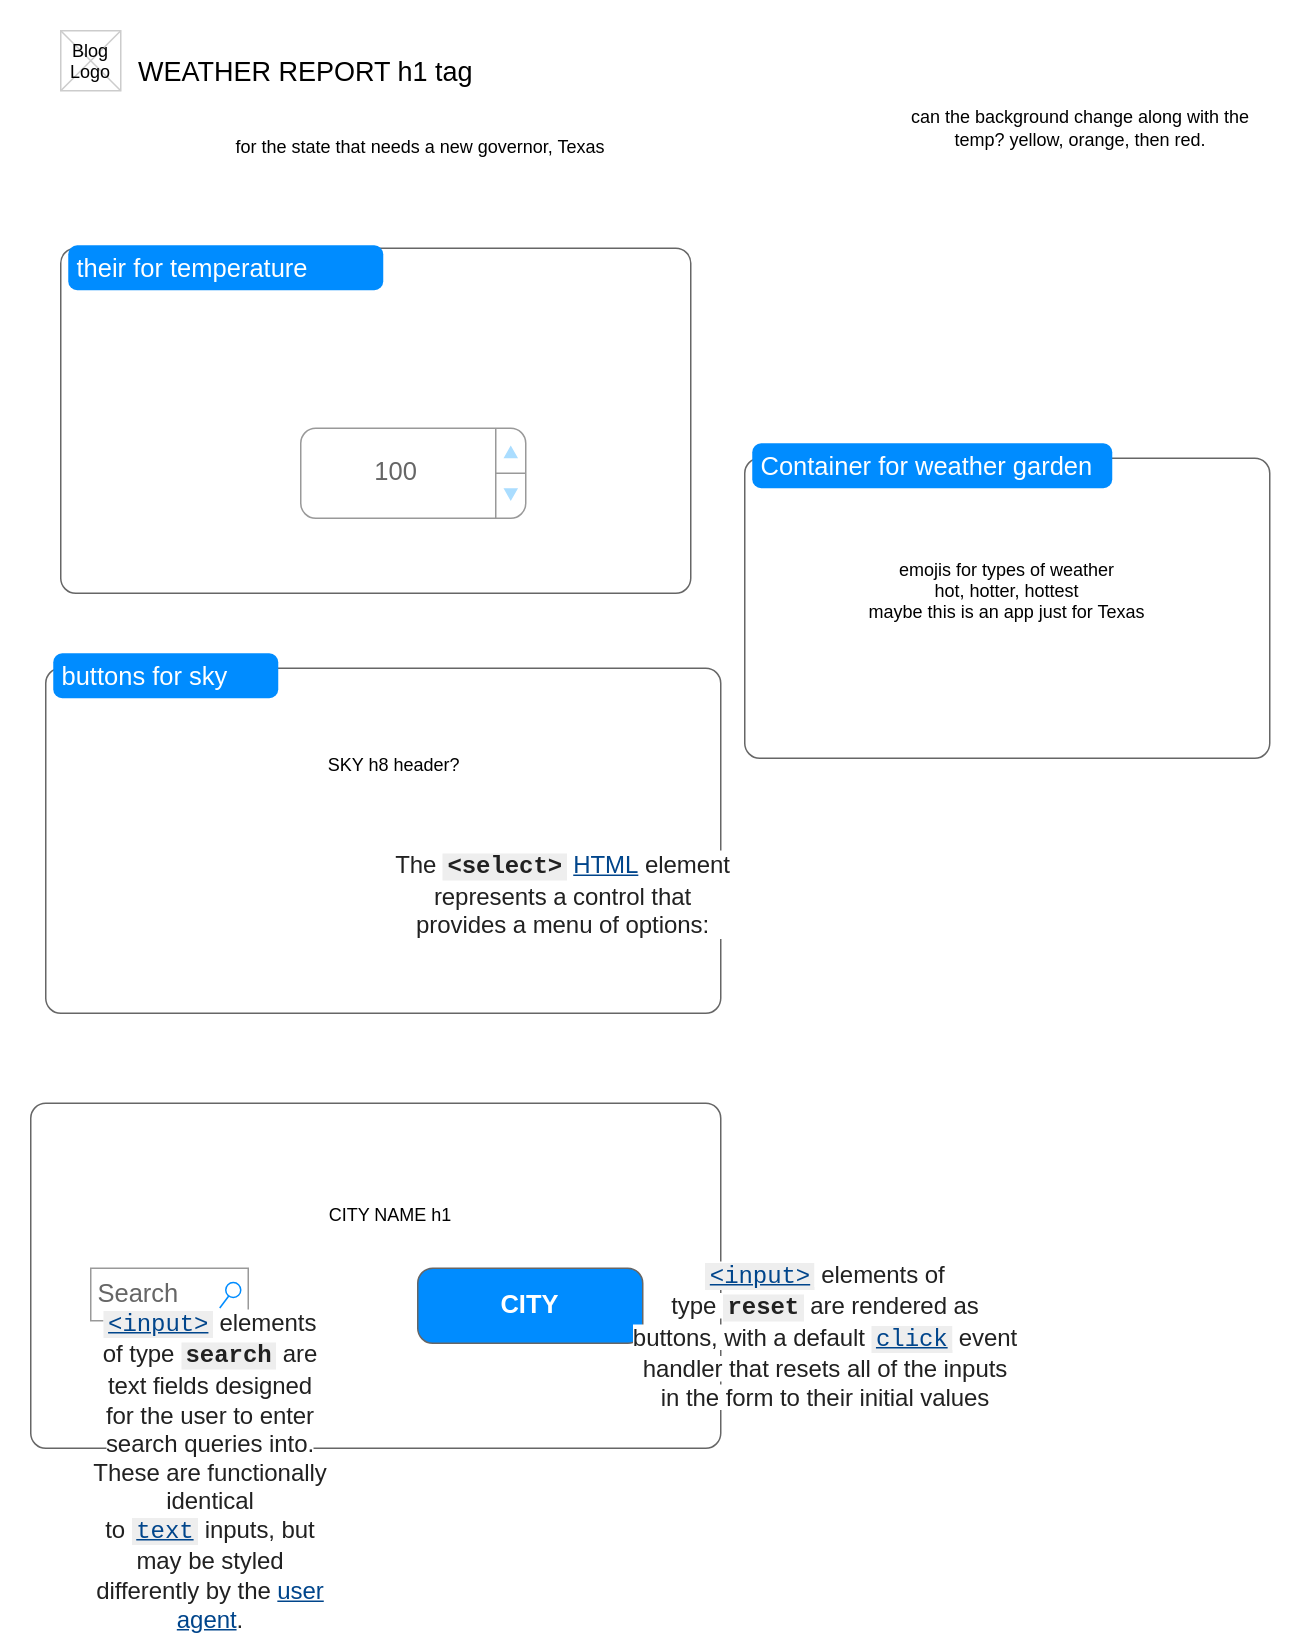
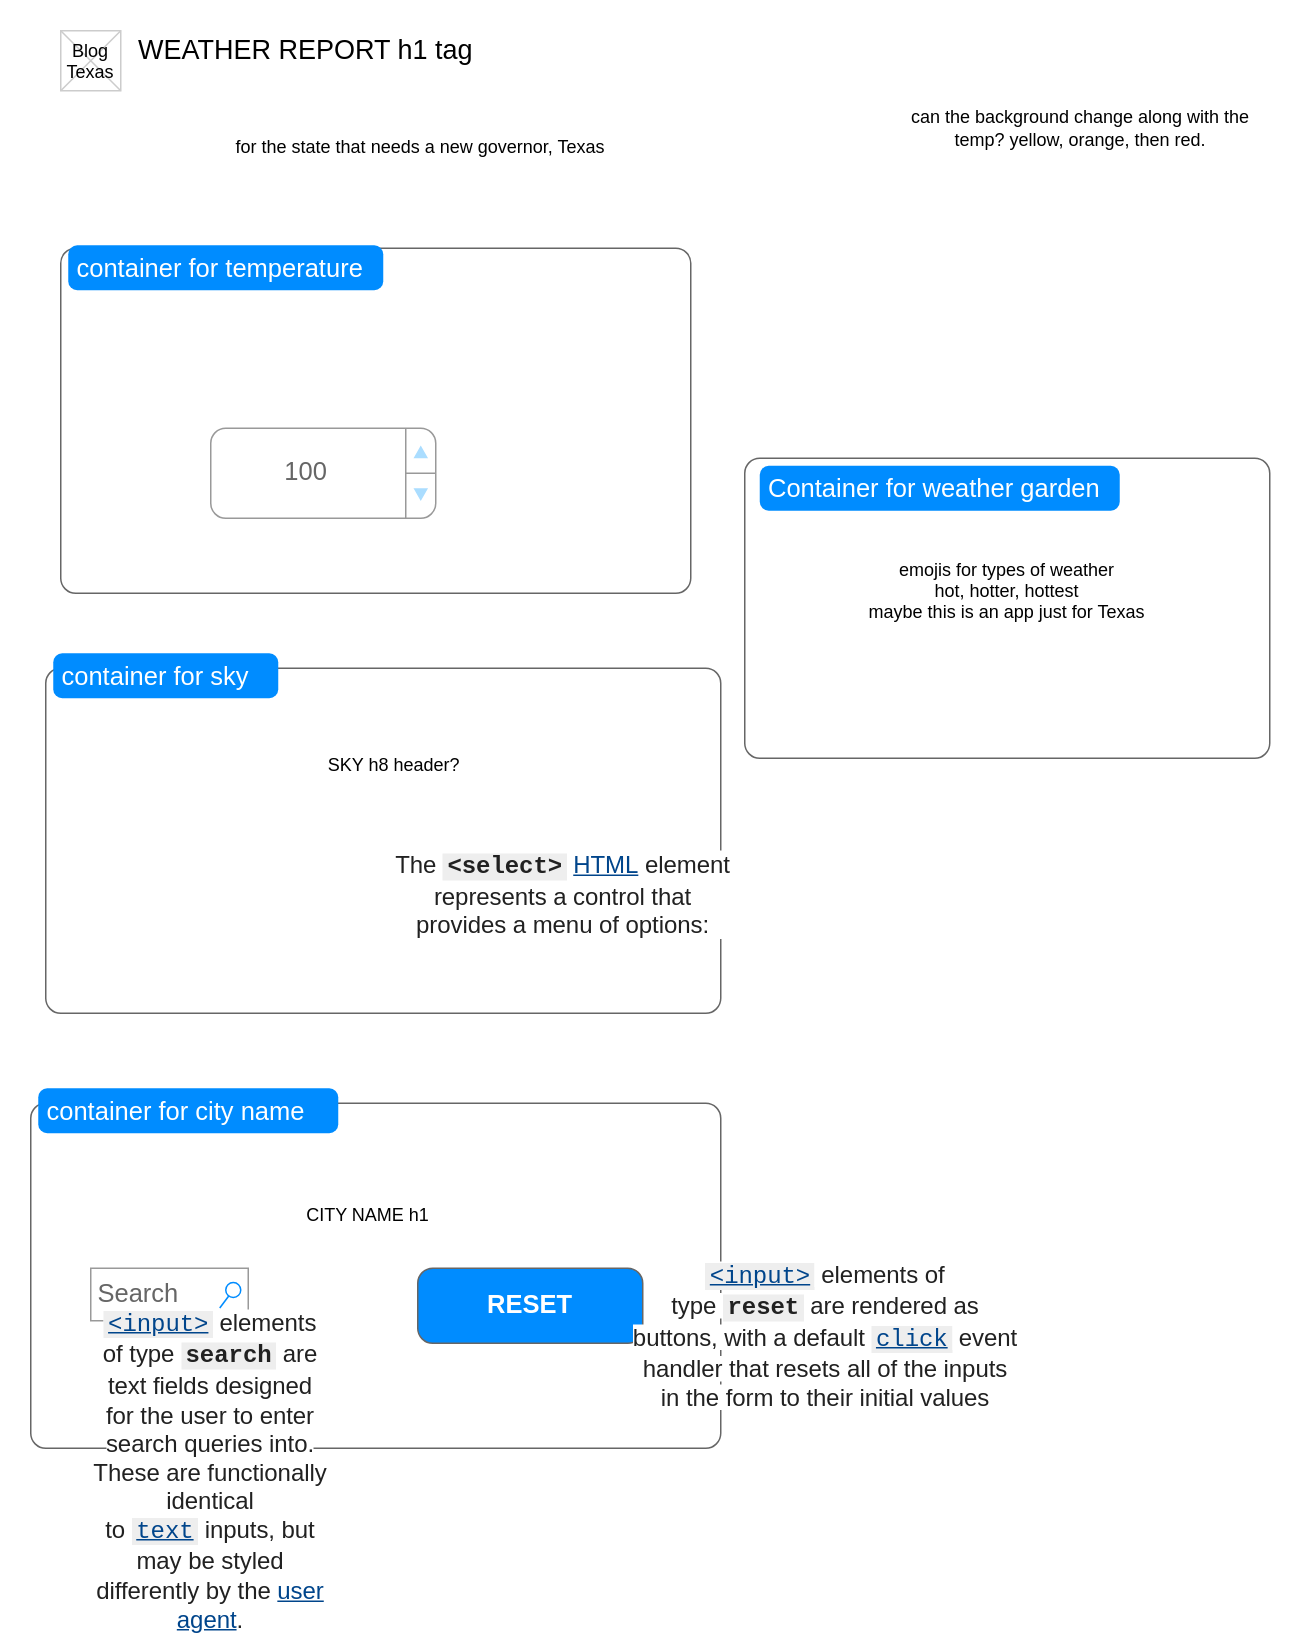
(90, 51) -> (90, 51)
(308, 68) -> (308, 46)
(216, 268) -> (245, 268)
(932, 466) -> (940, 488)
(413, 473) -> (323, 473)
(162, 676) -> (173, 676)
none -> (188, 1111)
(391, 1216) -> (368, 1216)
(530, 1306) -> (530, 1306)
